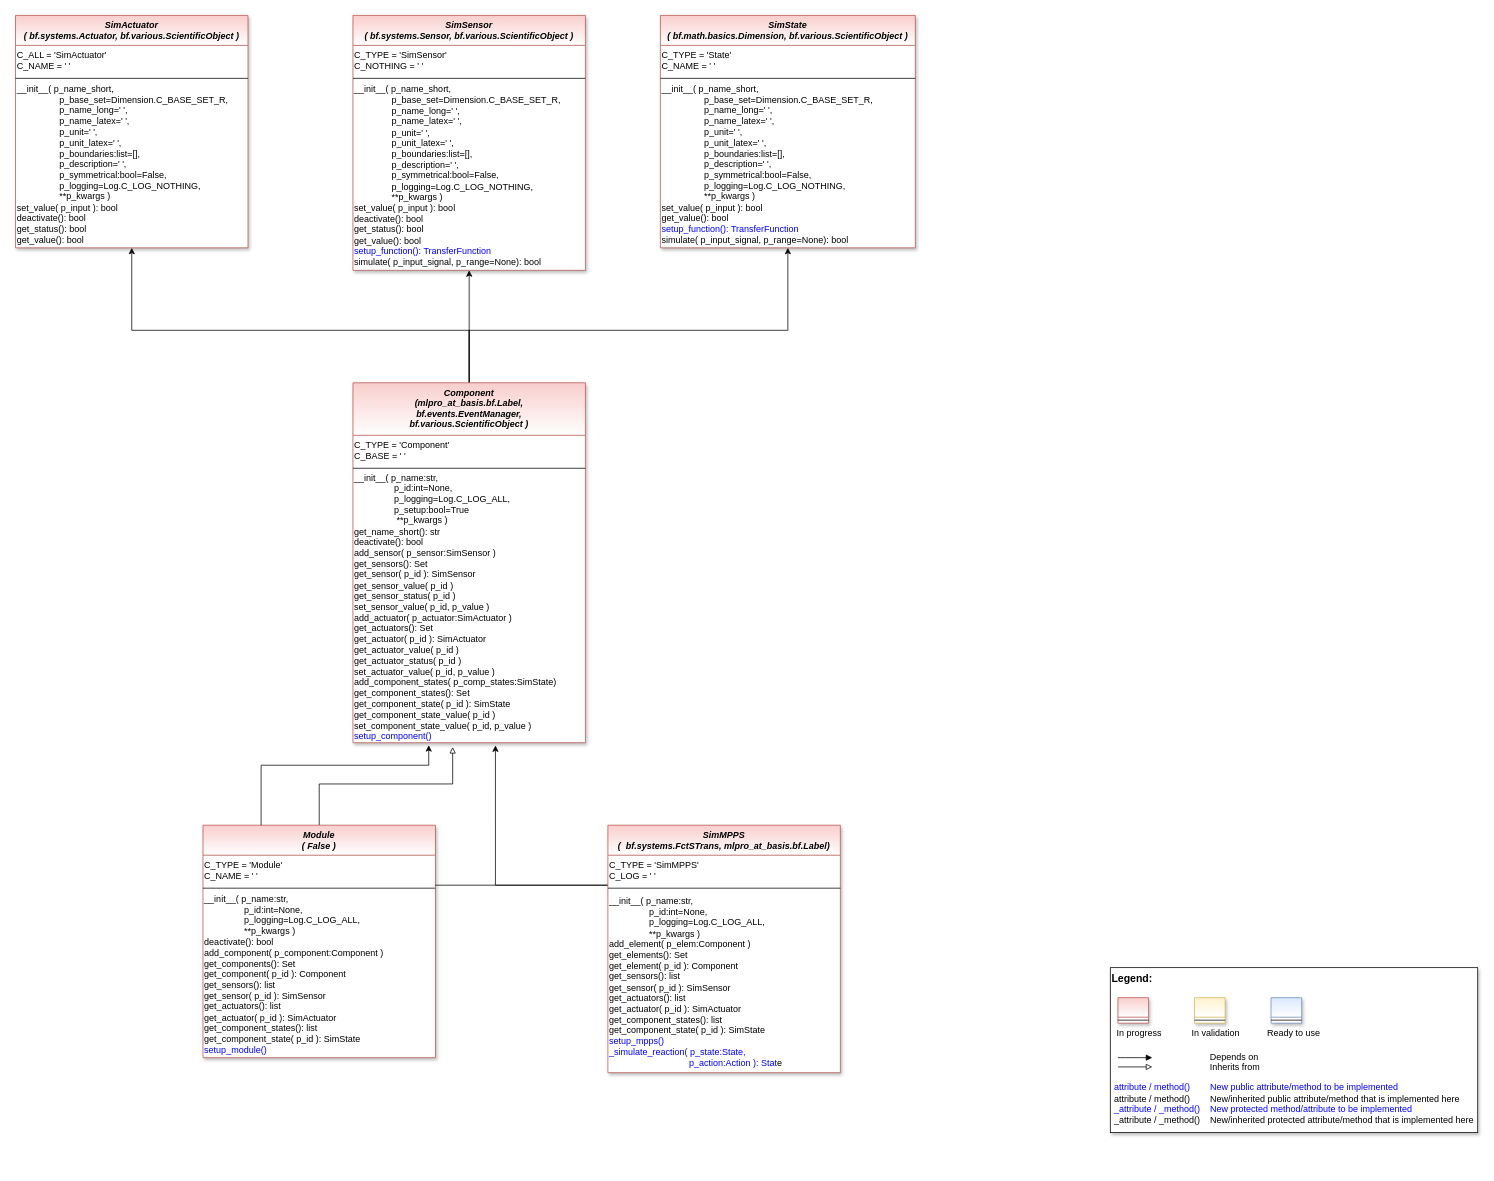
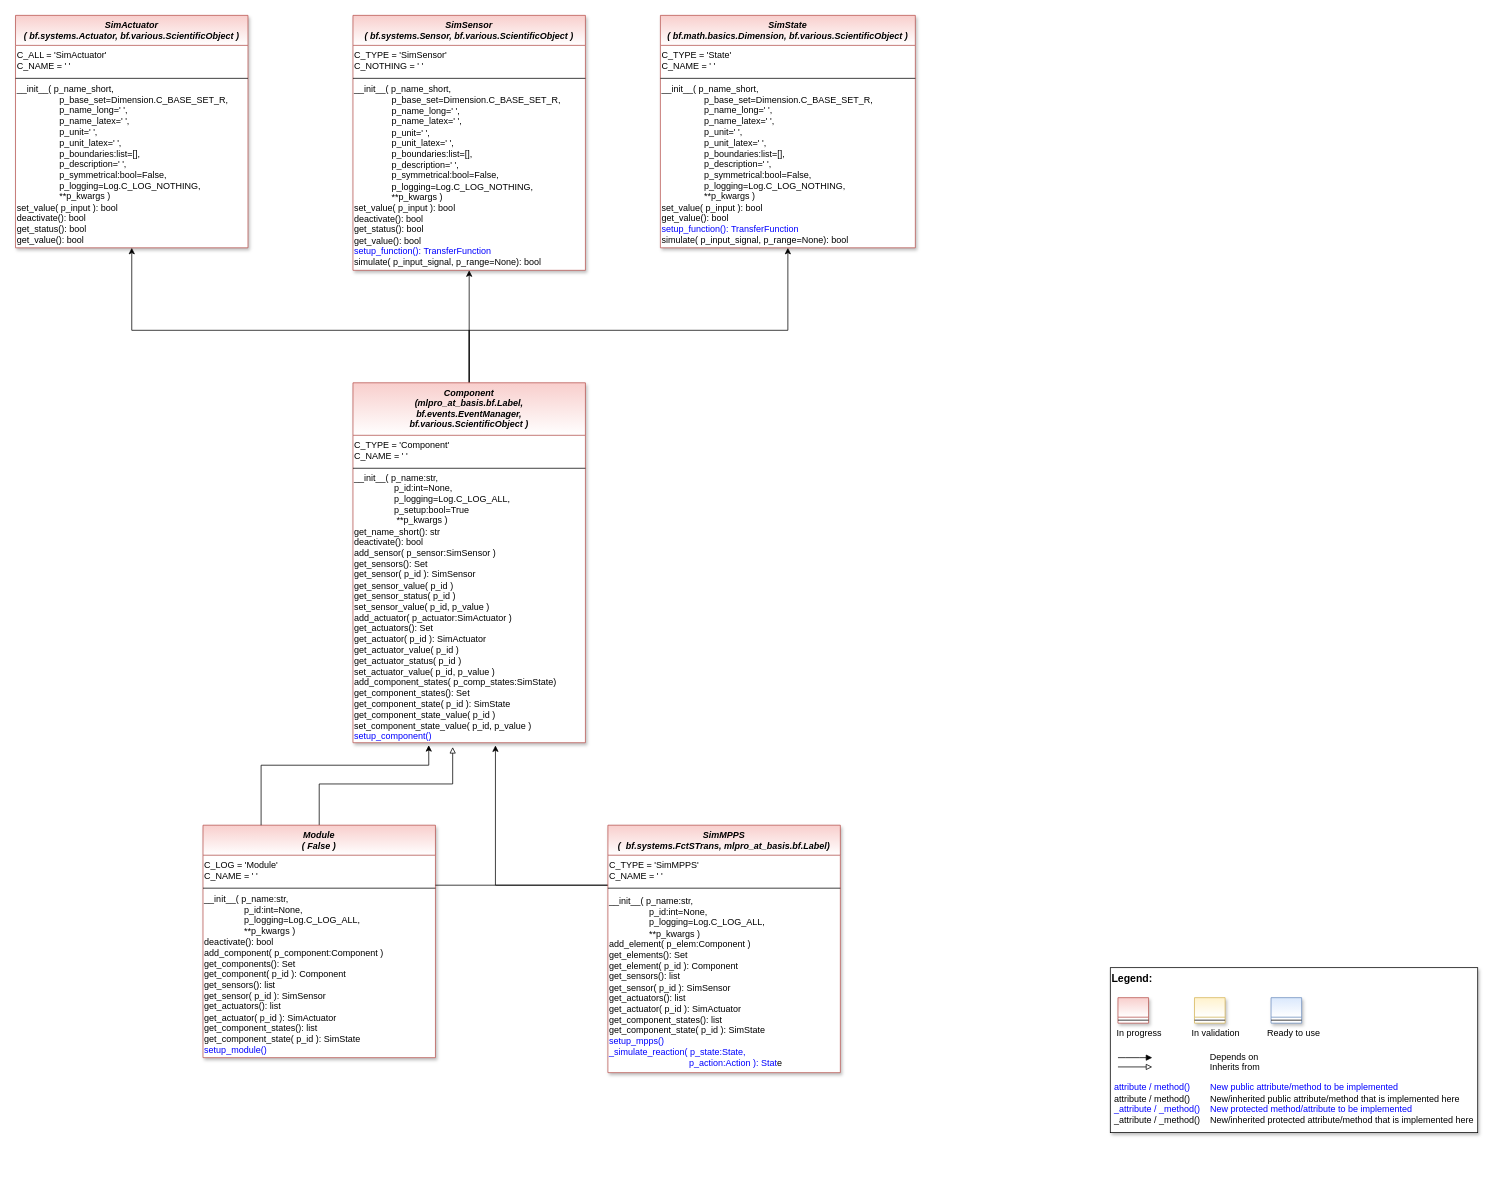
(400, 450) -> (400, 450)
(241, 870) -> (239, 870)
(649, 870) -> (649, 870)
